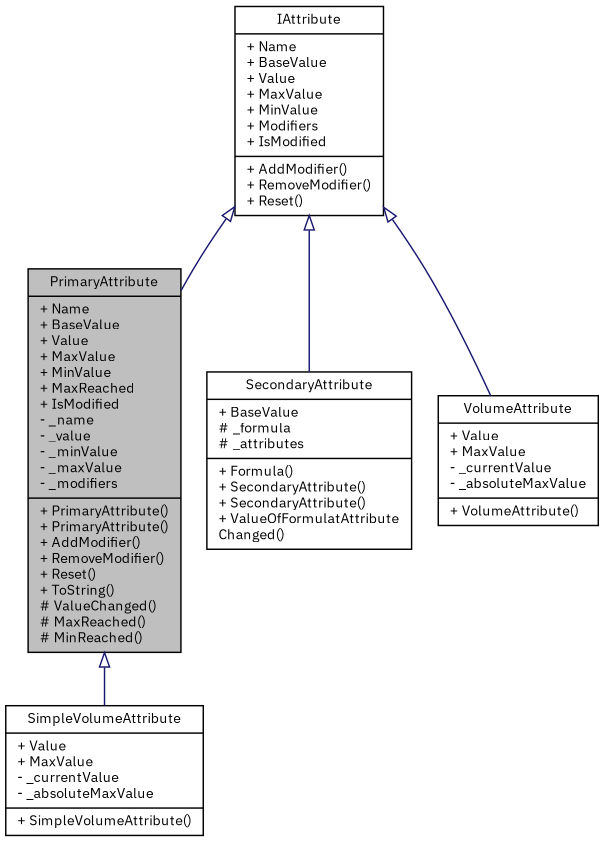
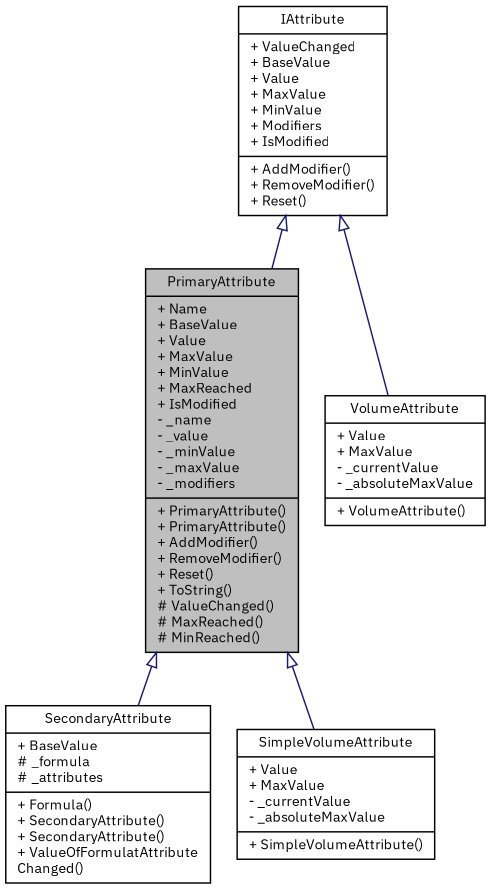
(272, 47) -> (303, 47)
(309, 301) -> (145, 686)
